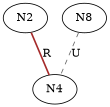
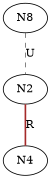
(70, 54) -> (25, 54)
